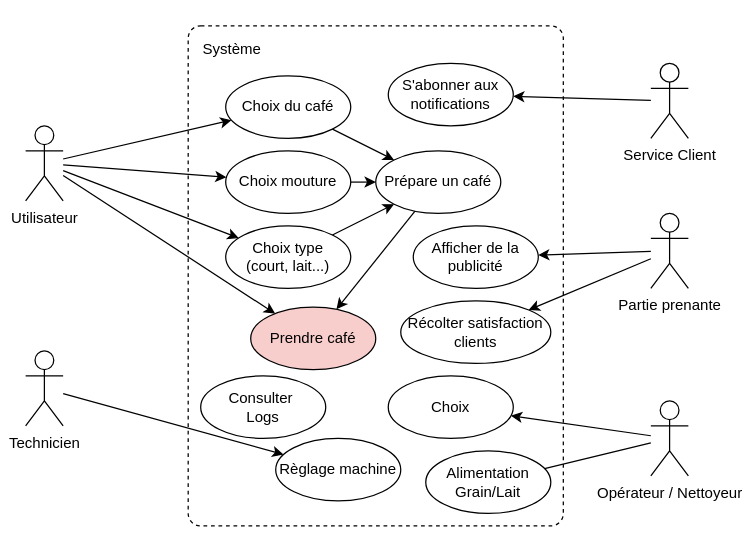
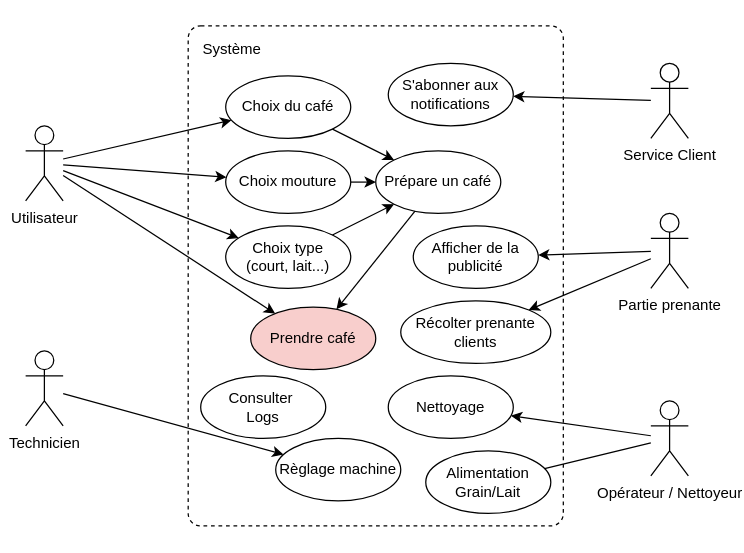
(476, 332) -> (476, 332)
(451, 407) -> (451, 407)
